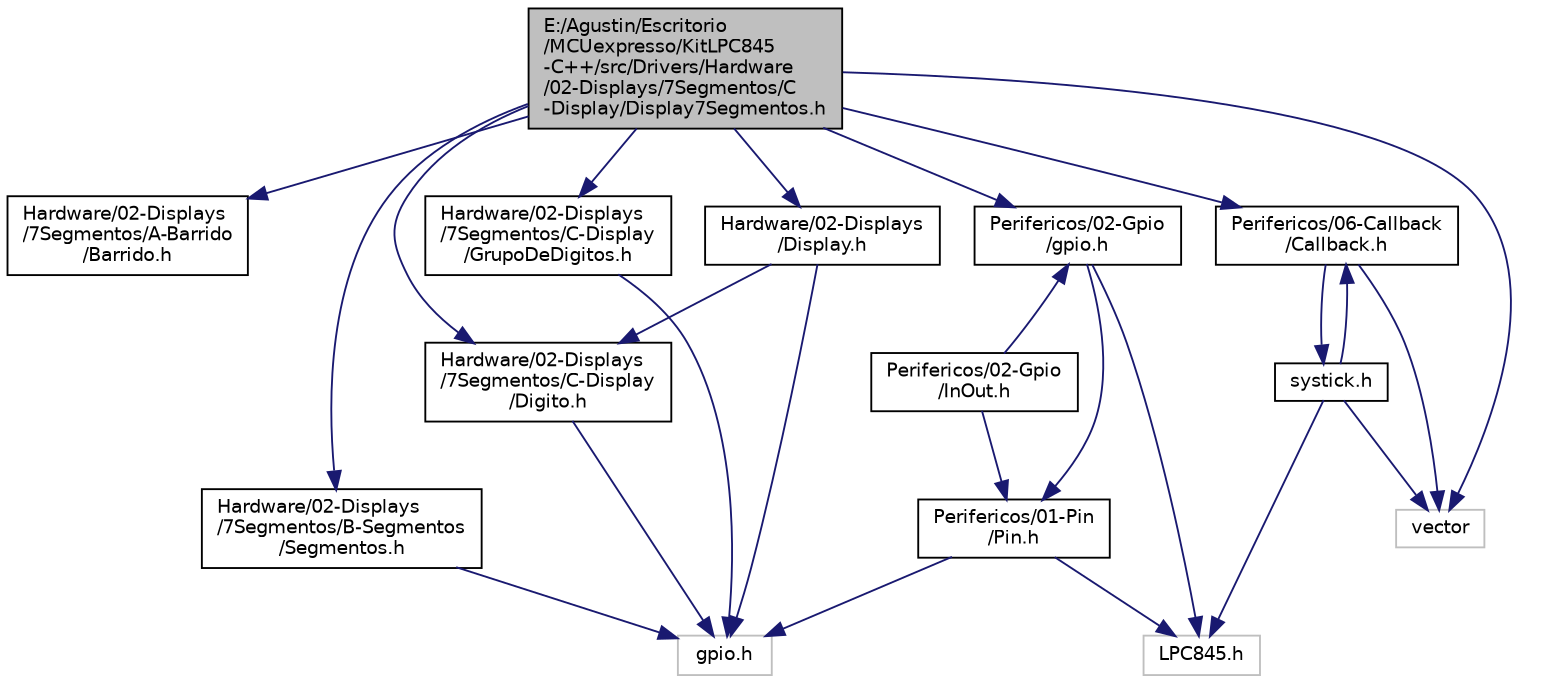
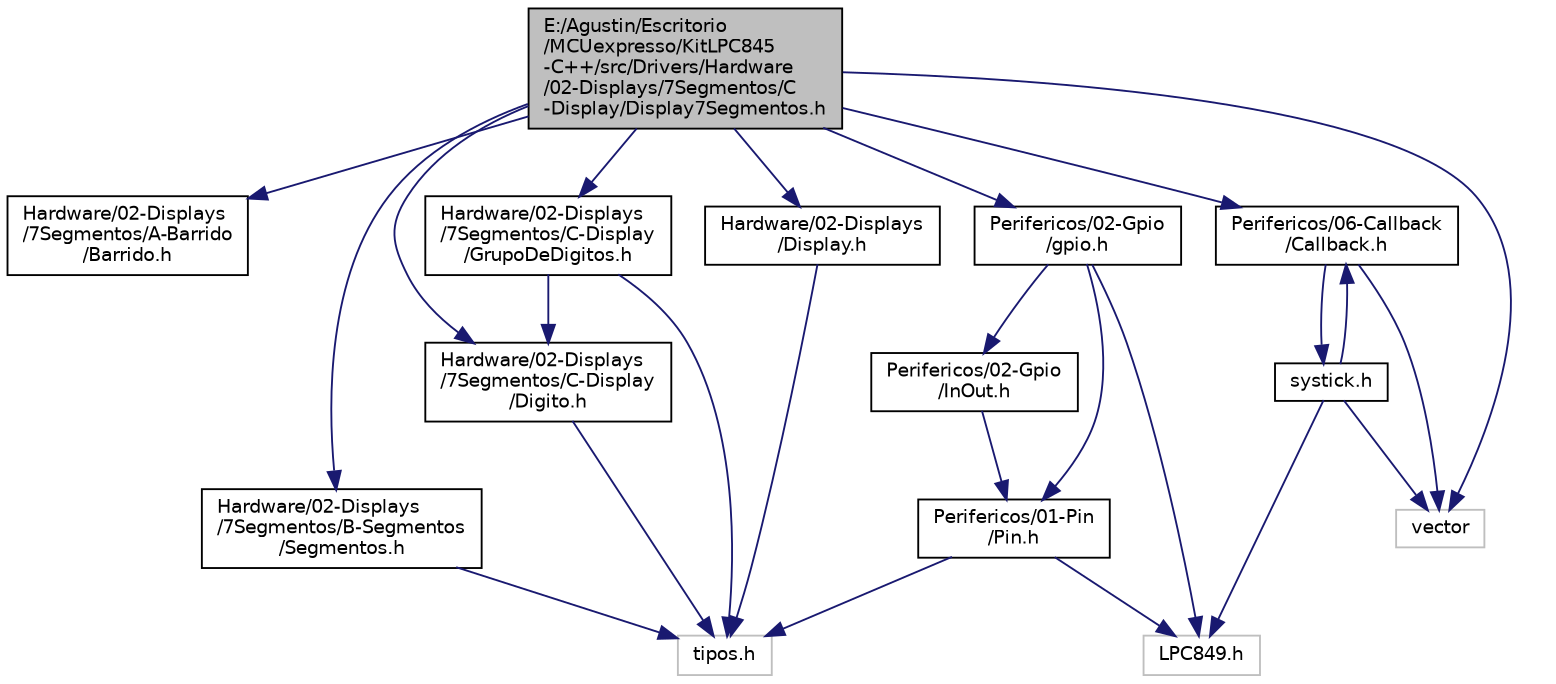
(704, 299) -> (548, 299)
(1032, 318) -> (1020, 300)
(725, 655) -> (725, 655)
(1202, 655) -> (1202, 655)
